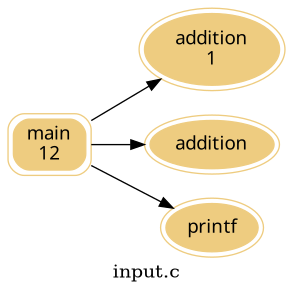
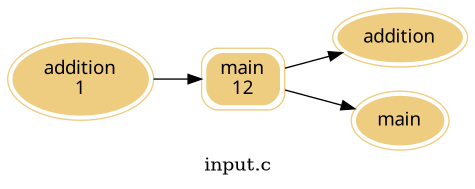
(120, 103) -> (171, 79)
(212, 228) -> (400, 121)
